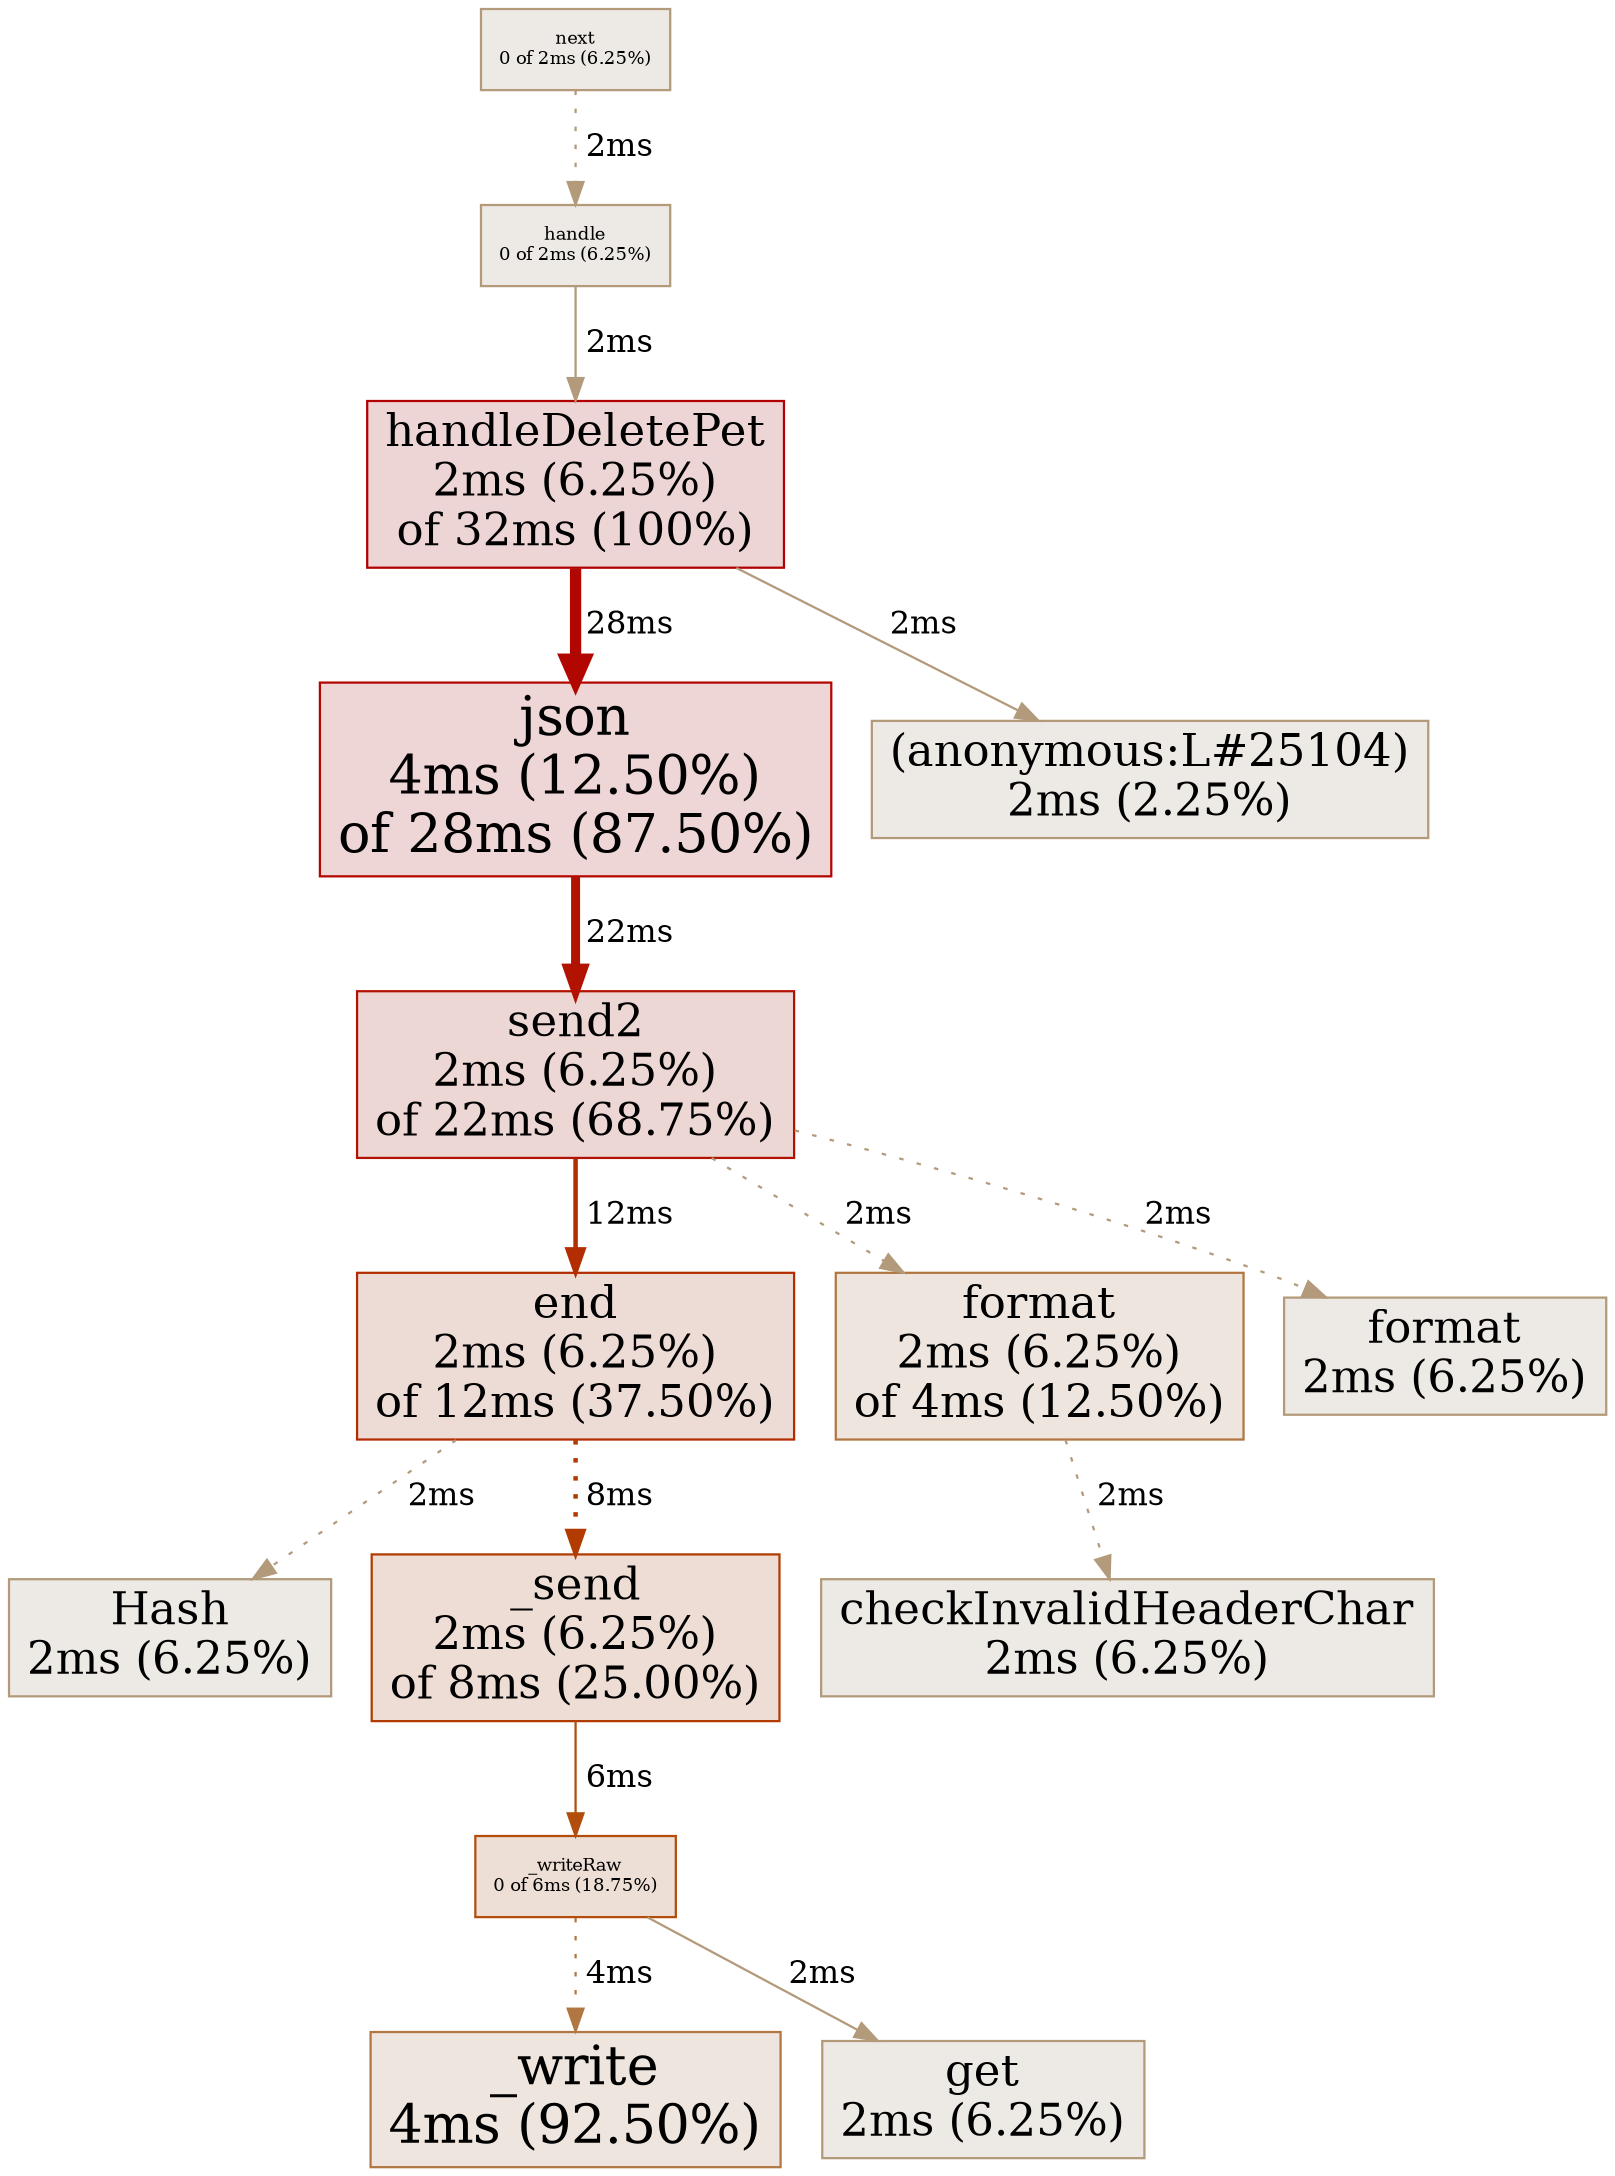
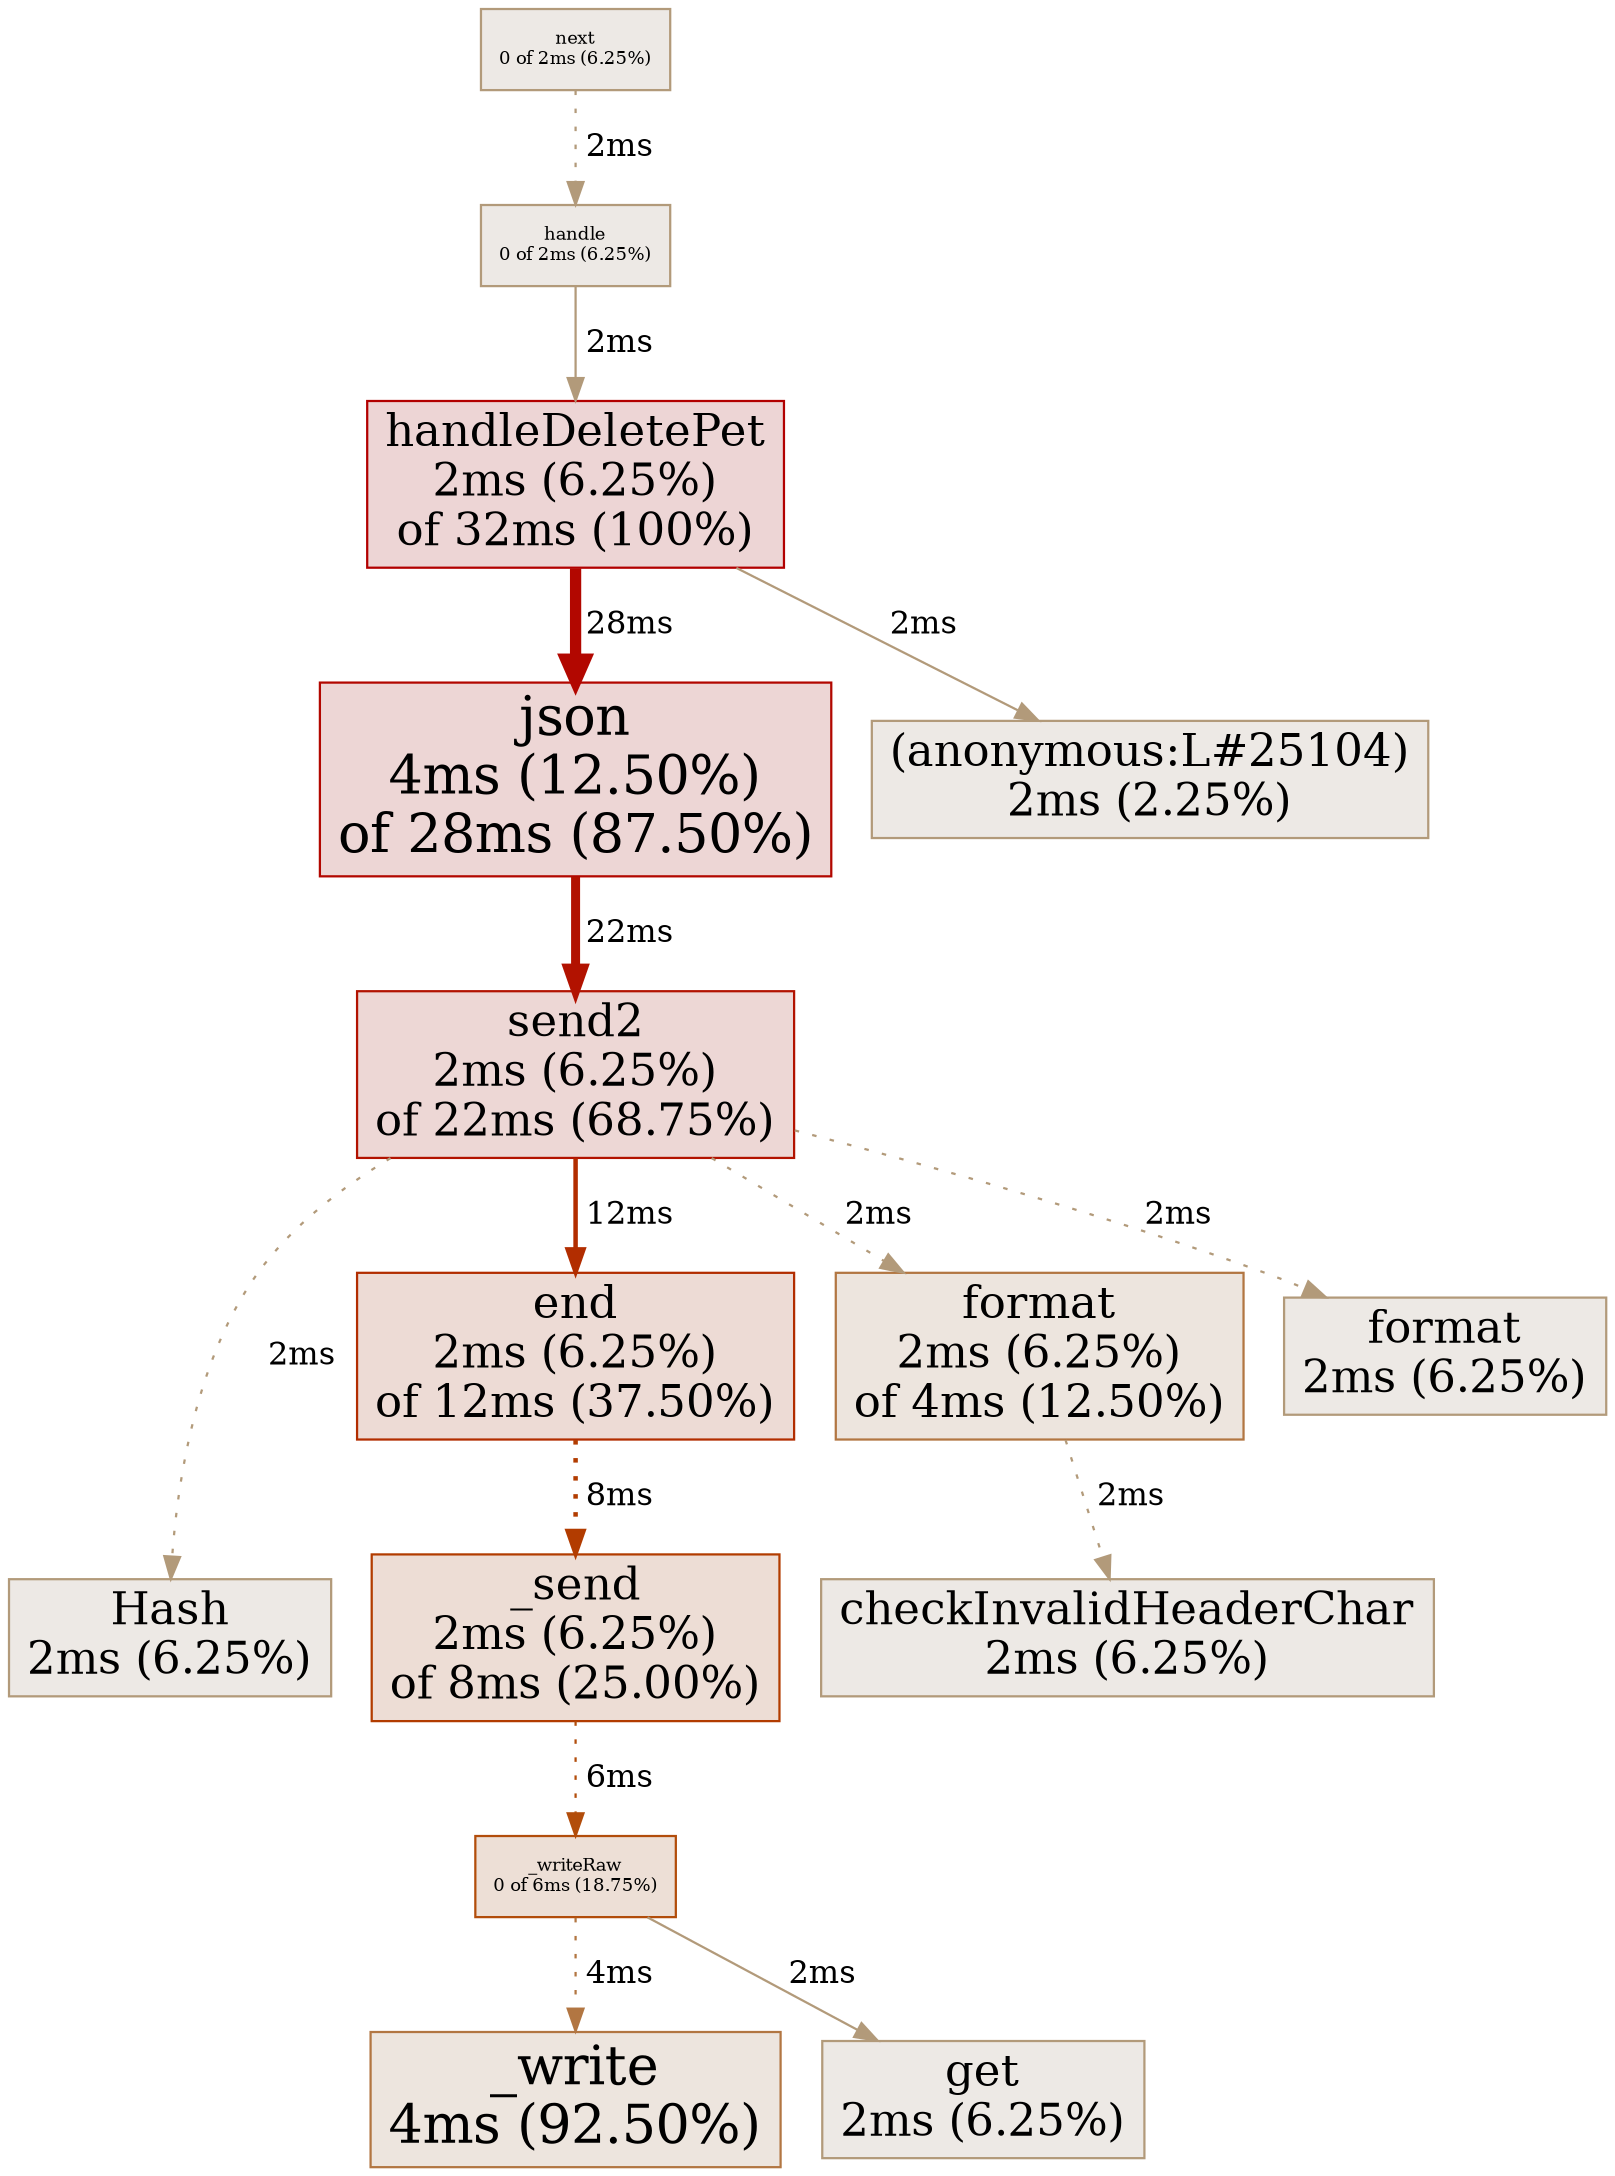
(364, 1503) -> (227, 1326)
(576, 1767) -> (576, 1767)
